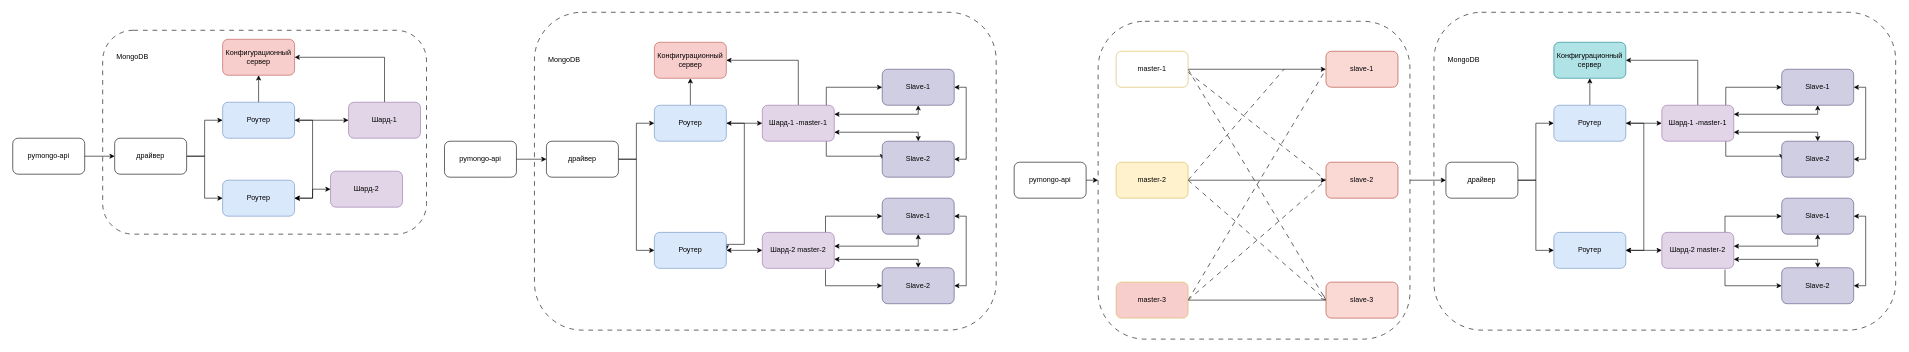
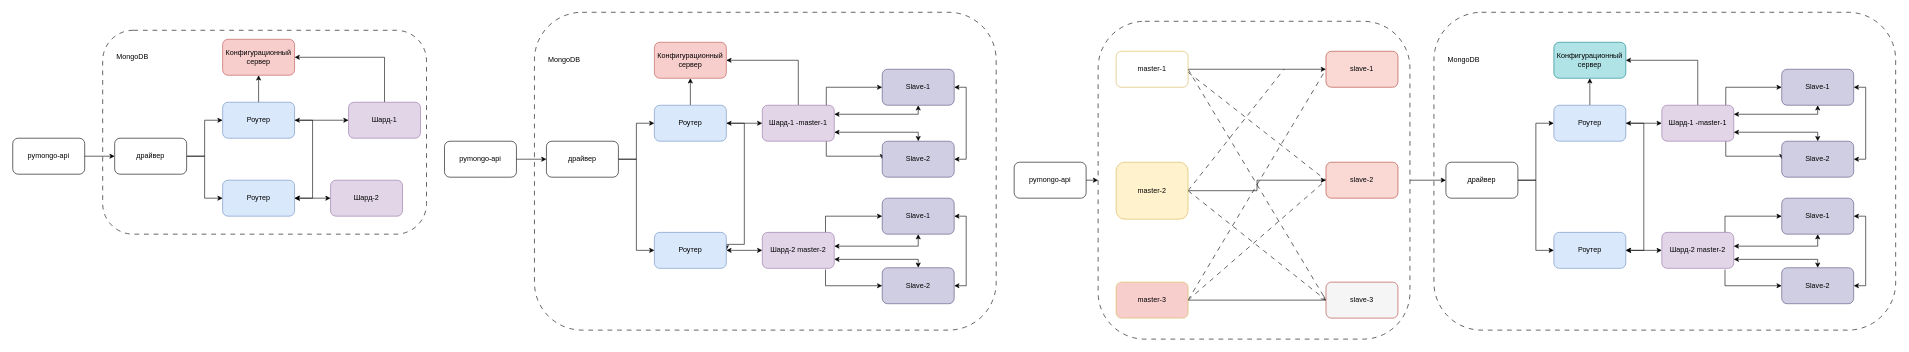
(1152, 180) -> (1152, 191)
(366, 189) -> (366, 198)
(1362, 300) -> (1362, 300)
